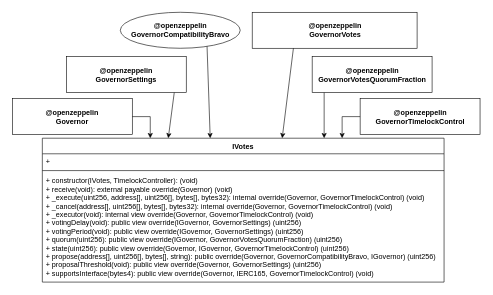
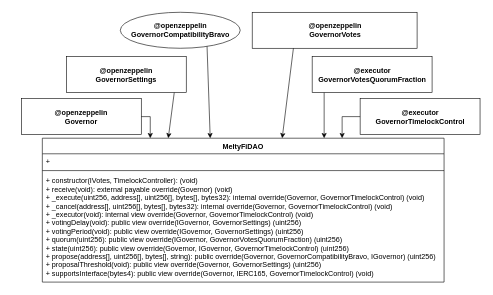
(373, 75) -> (373, 75)
(72, 117) -> (81, 117)
(421, 117) -> (421, 117)
(243, 146) -> (243, 146)
